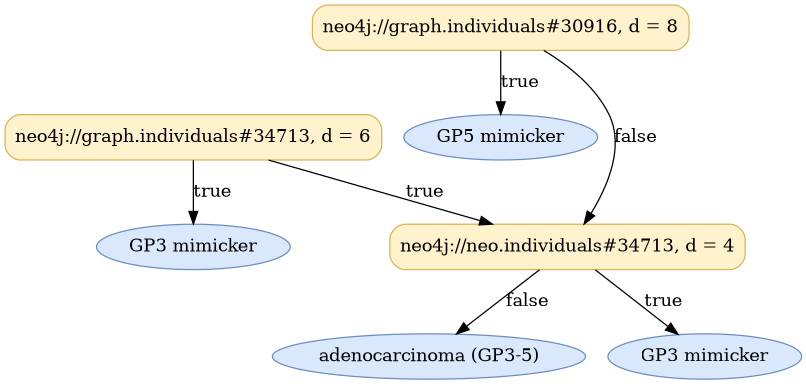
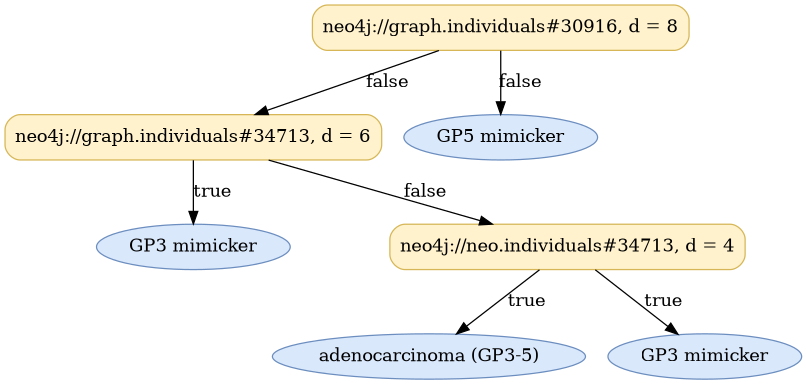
(520, 83) -> (520, 83)
(611, 120) -> (353, 80)
(425, 192) -> (425, 192)
(527, 302) -> (527, 302)
